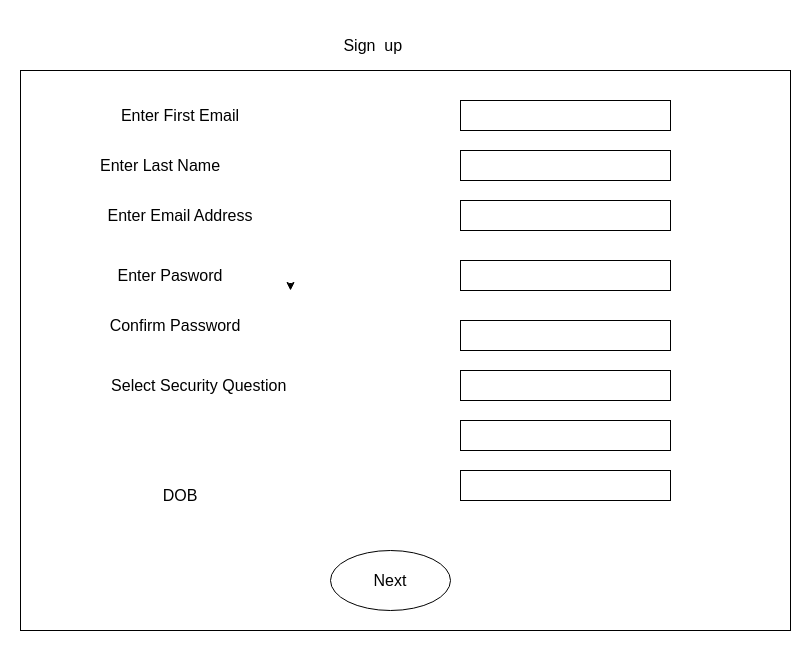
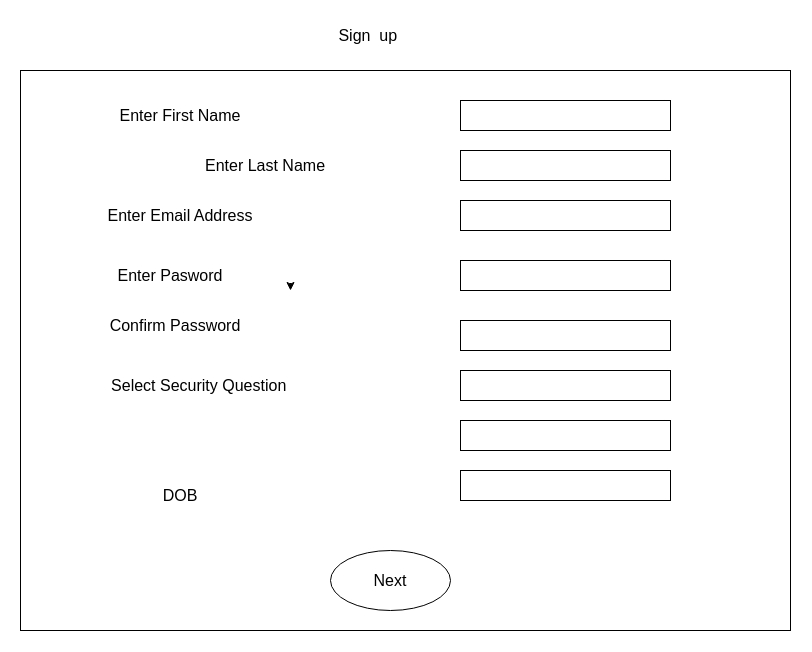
(376, 46) -> (371, 36)
(181, 116) -> (181, 116)
(161, 166) -> (266, 166)
